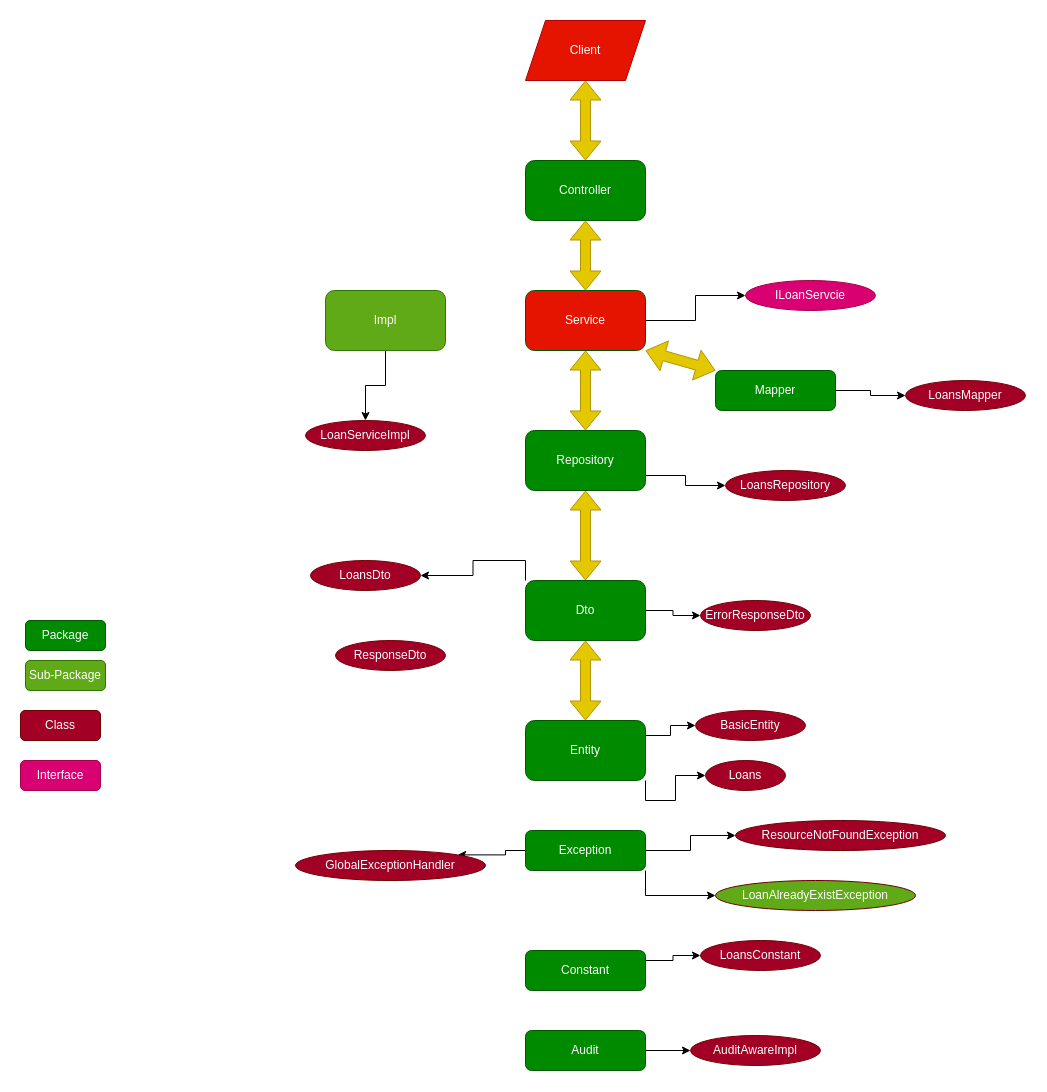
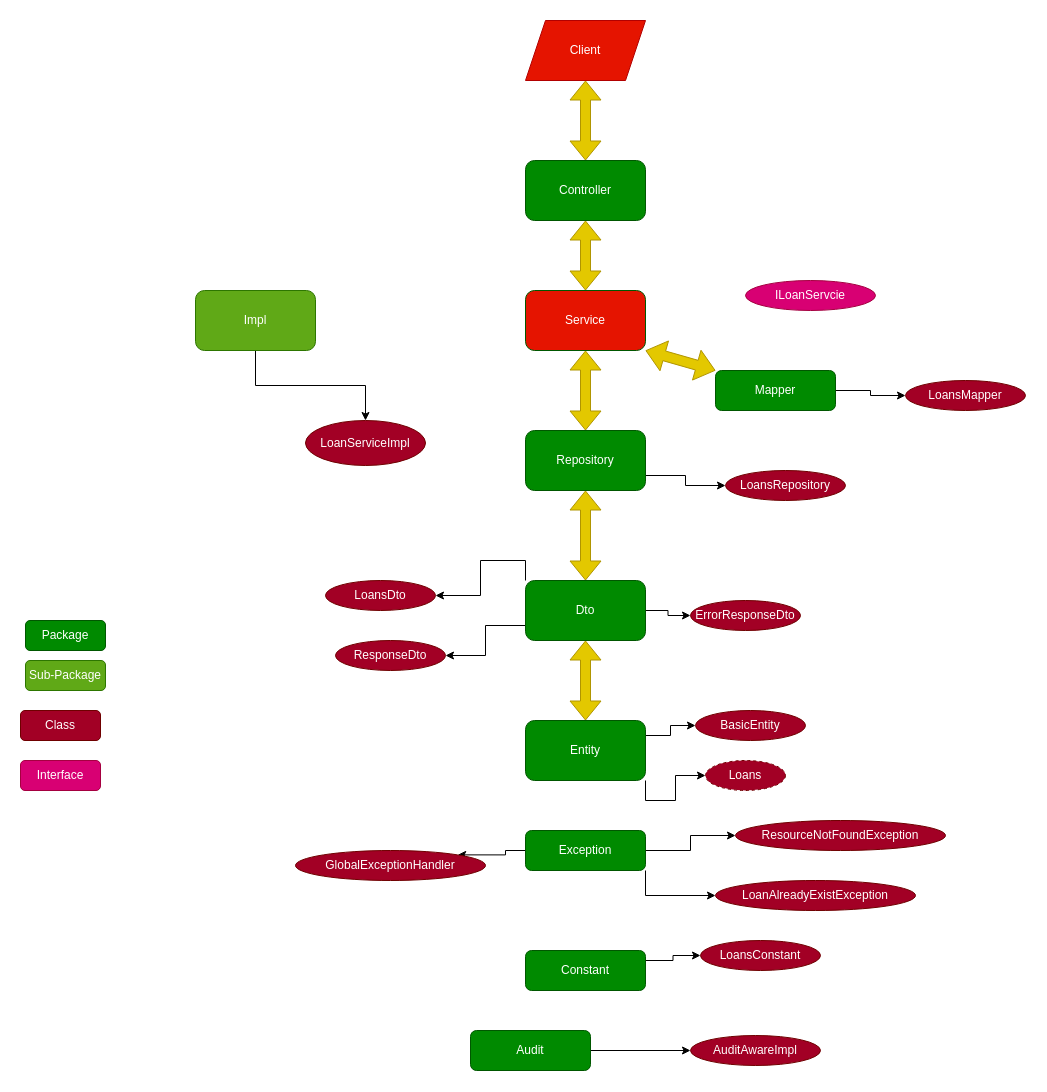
(696, 312) -> none
(386, 321) -> (256, 321)
(366, 436) -> (366, 443)
(366, 576) -> (381, 596)
(756, 616) -> (746, 616)
none -> (486, 637)
(746, 776) -> (746, 776)
(816, 896) -> (816, 896)
(586, 1051) -> (531, 1051)
